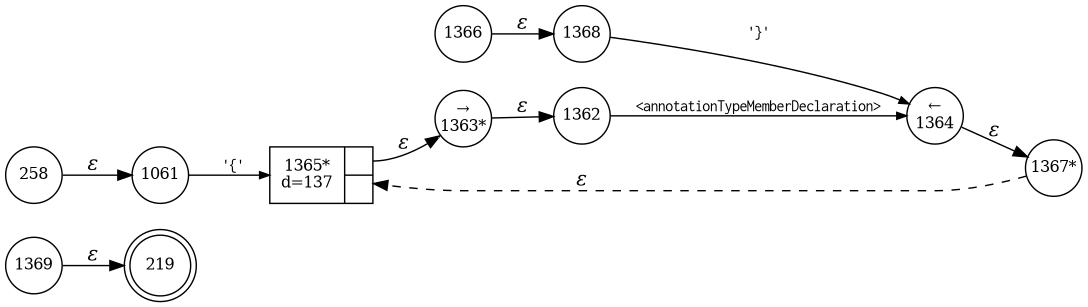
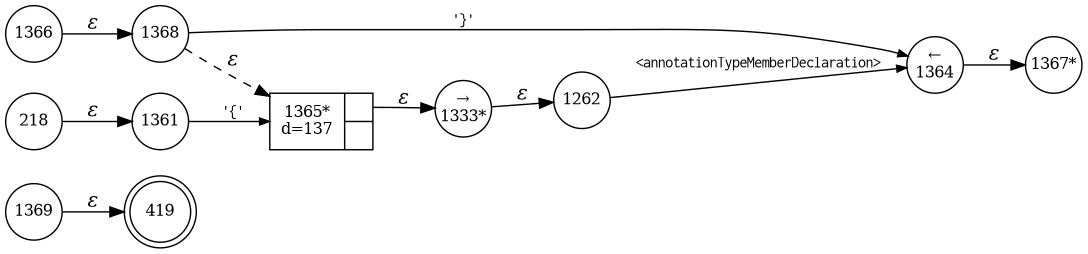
(582, 116) -> (582, 100)
(463, 119) -> (463, 109)
(34, 175) -> (34, 121)
(160, 175) -> (160, 121)
(708, 191) -> (221, 70)
(160, 266) -> (160, 212)
